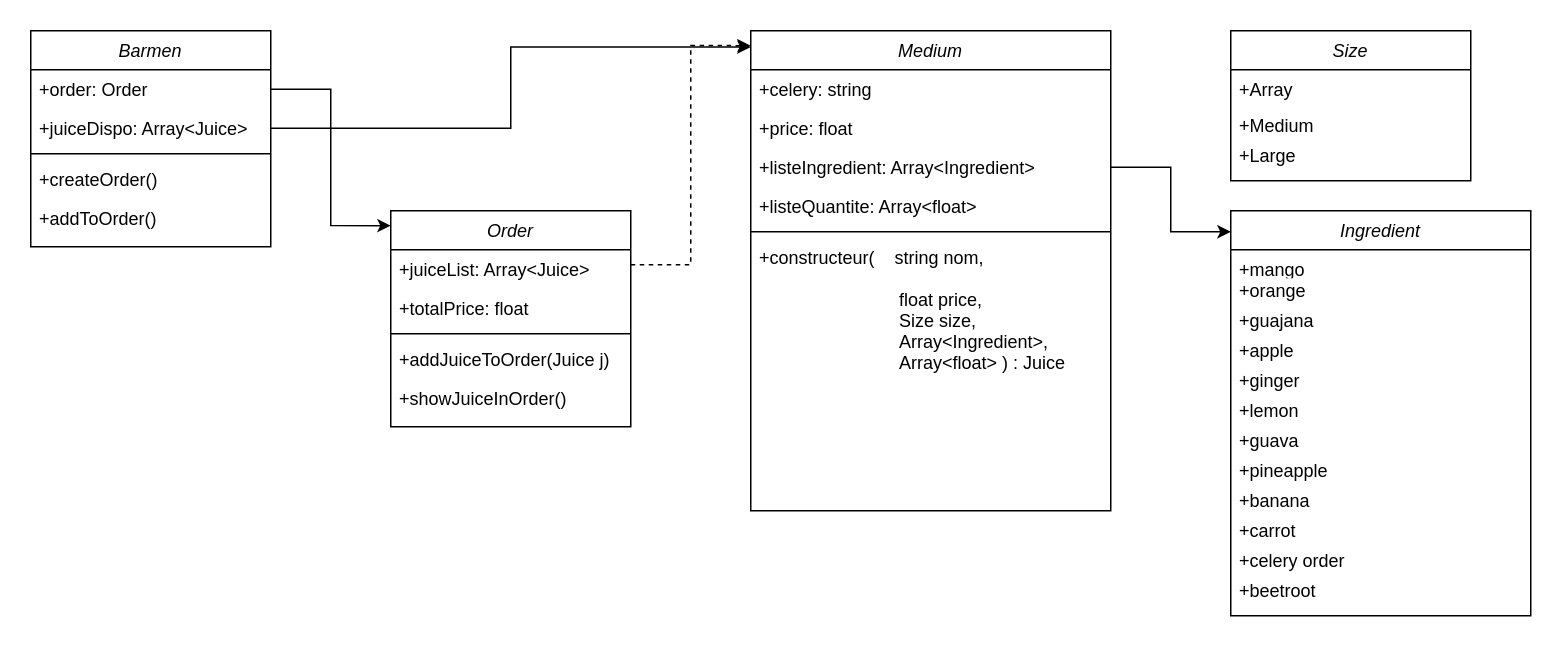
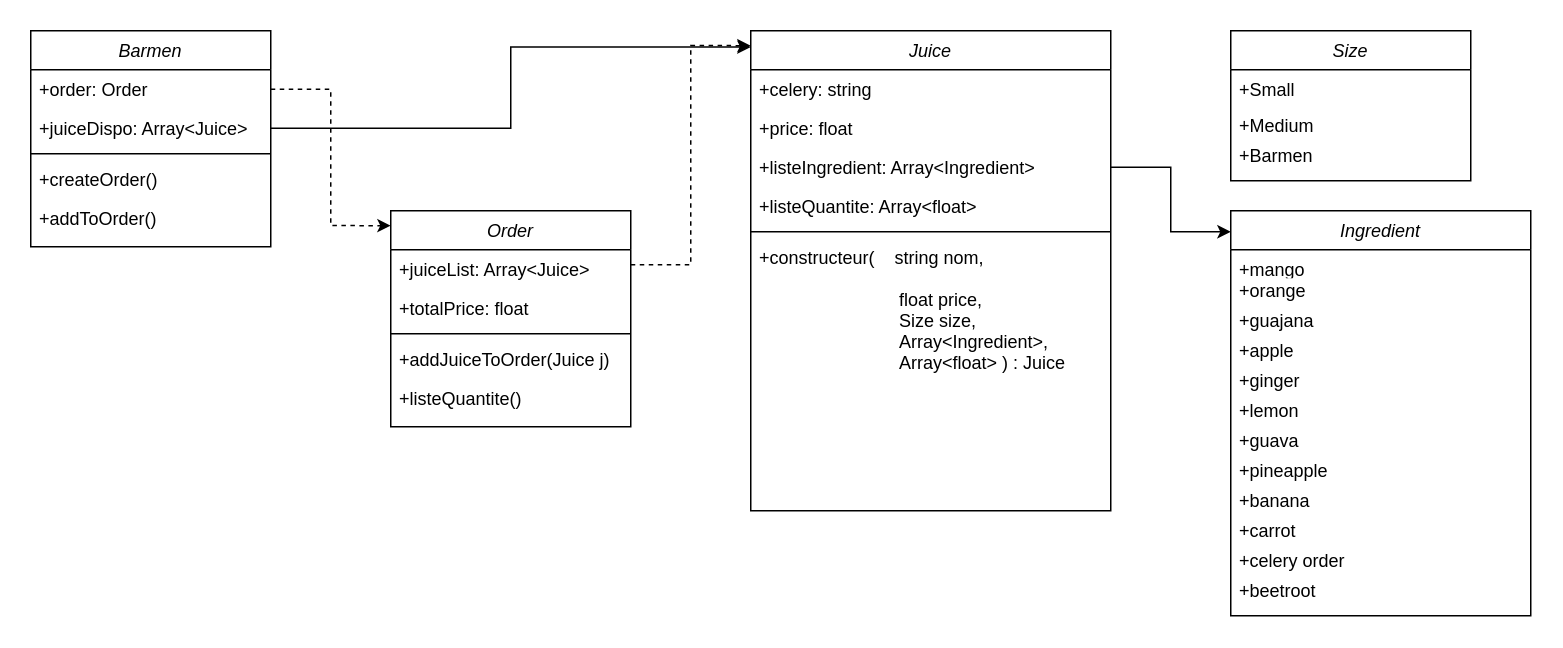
(930, 51) -> (930, 51)
(1269, 90) -> (1265, 90)
(331, 151) -> (331, 151)
(1269, 156) -> (1274, 156)
(492, 399) -> (473, 399)
